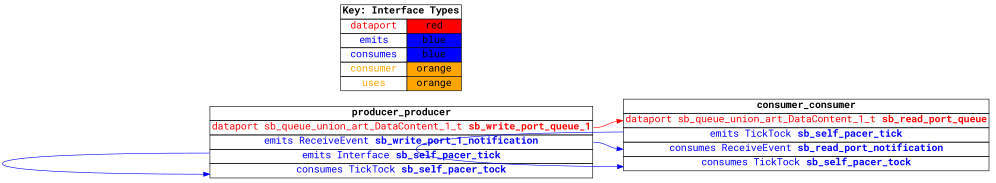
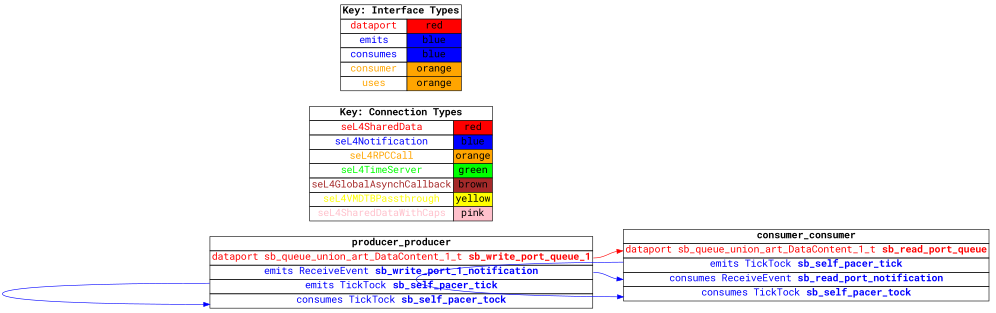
(349, 155) -> (349, 285)
none -> (401, 164)
